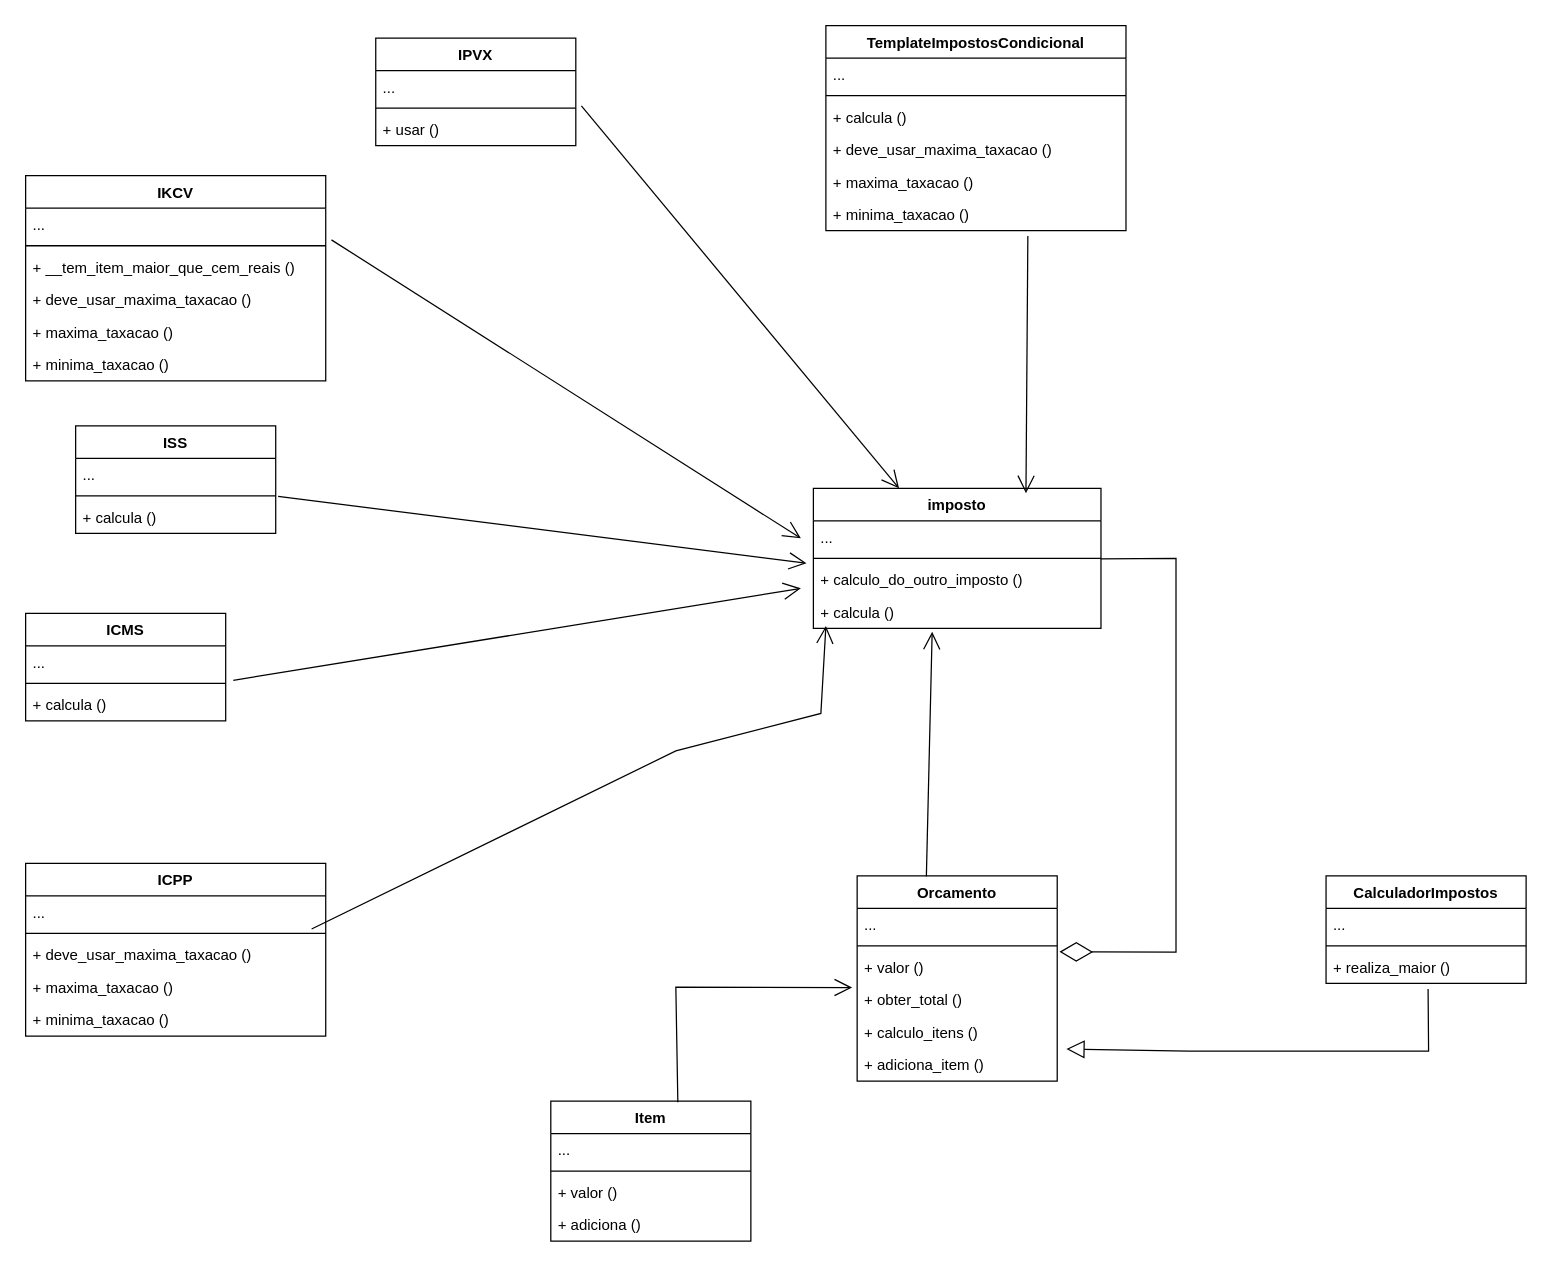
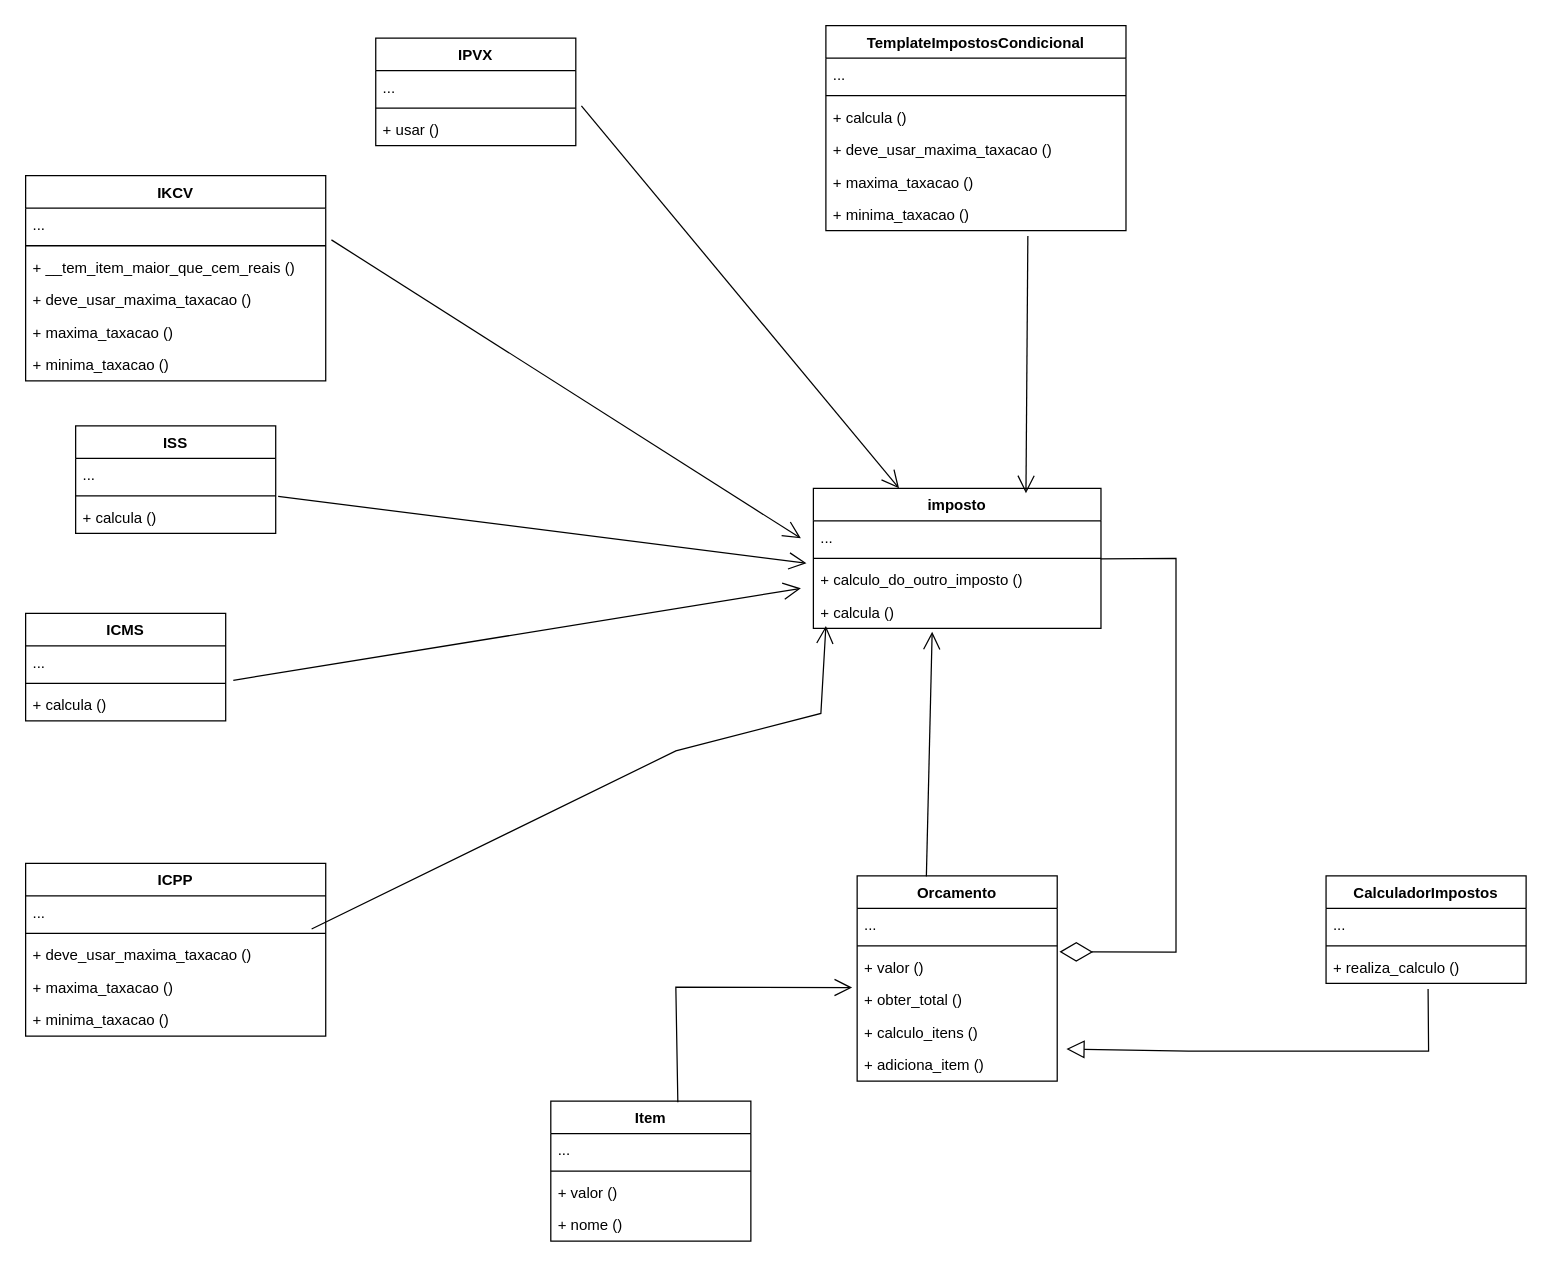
(1400, 968) -> (1407, 968)
(606, 1225) -> (593, 1225)
